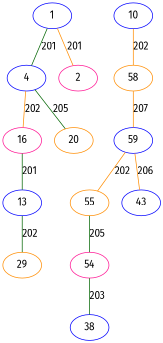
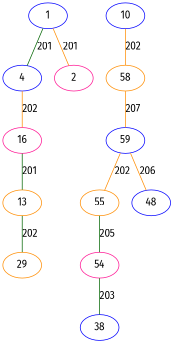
(74, 140) -> none
(22, 203) -> (22, 203)
(141, 203) -> (151, 203)
